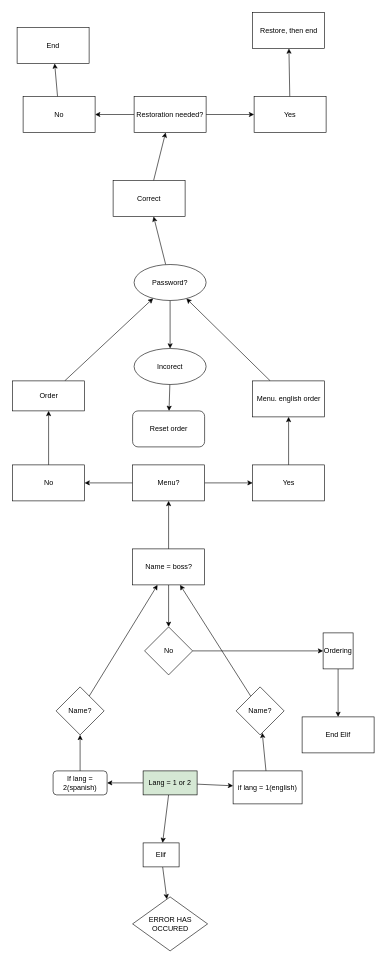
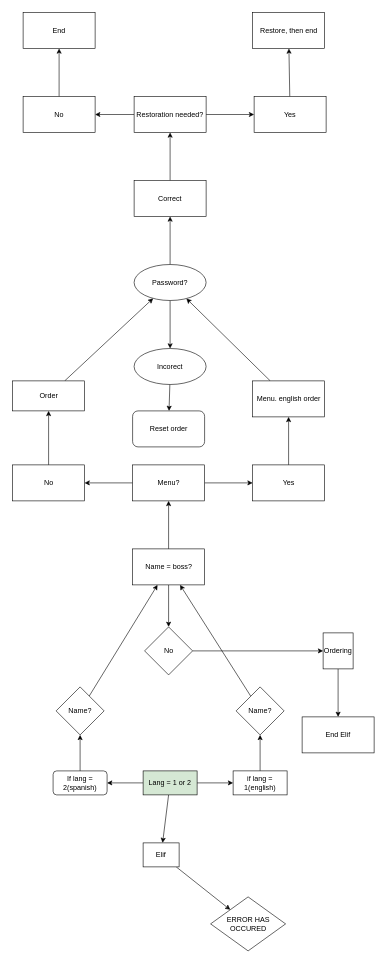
(53, 45) -> (59, 30)
(149, 198) -> (170, 198)
(268, 787) -> (260, 783)
(170, 924) -> (248, 924)
